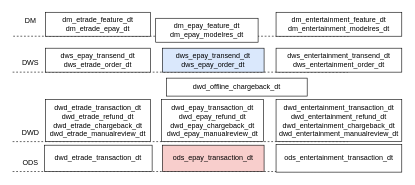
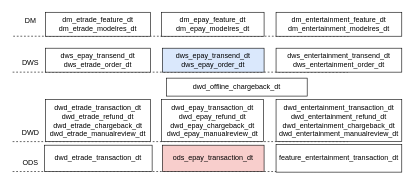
(98, 24) -> (98, 24)
(207, 30) -> (213, 24)
(339, 159) -> (339, 159)
